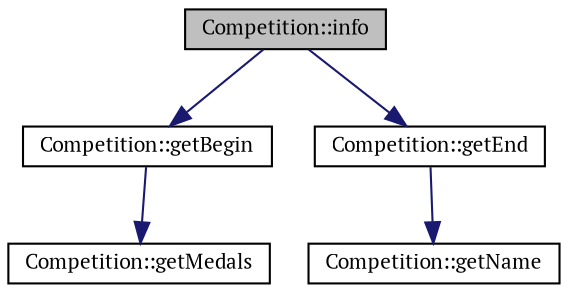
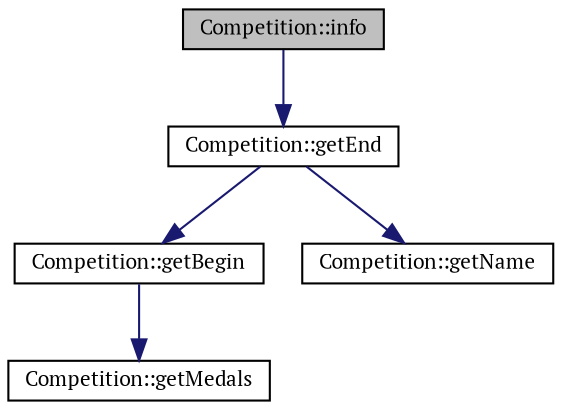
(225, 81) -> (220, 198)
